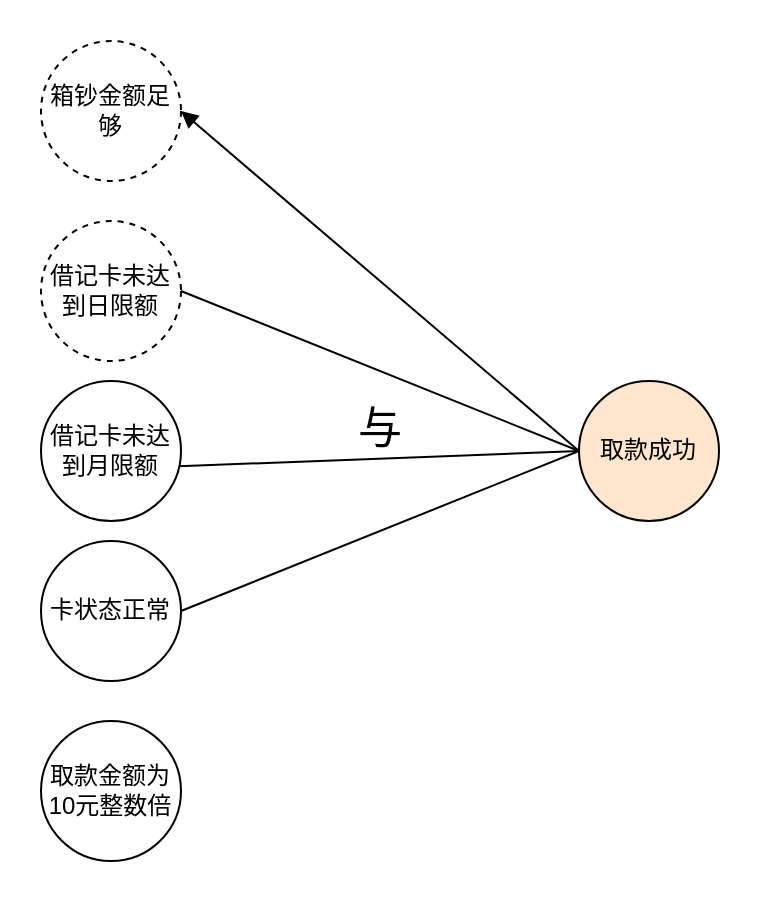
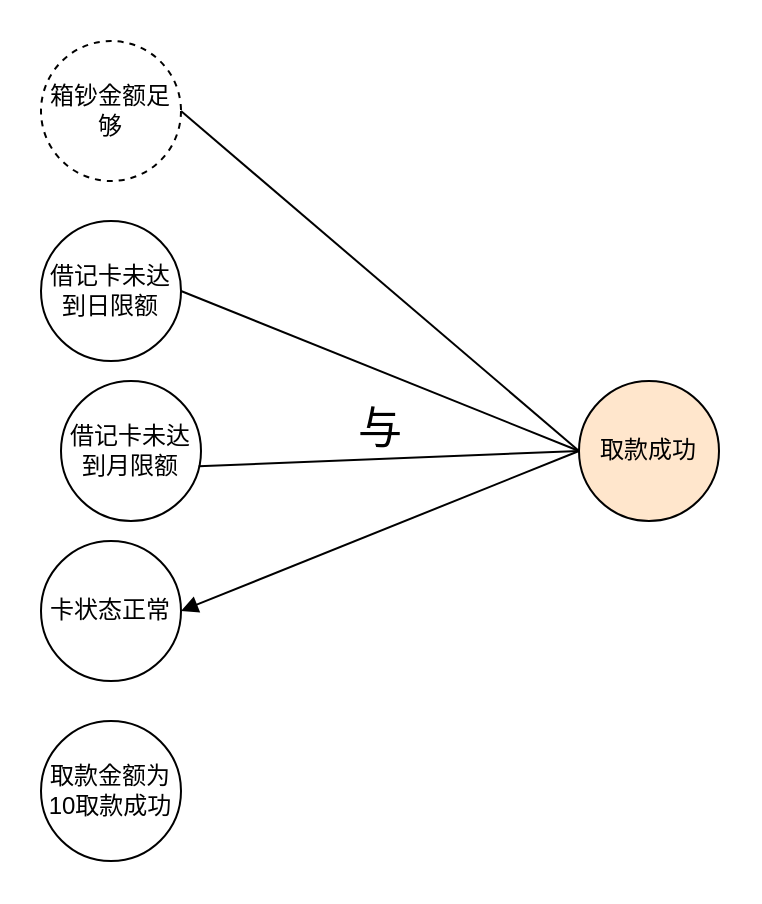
(194, 122) -> (188, 117)
(111, 291) -> (111, 291)
(111, 451) -> (131, 451)
(191, 607) -> (198, 604)
(111, 791) -> (111, 791)
